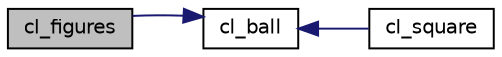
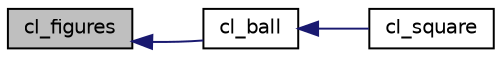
(158, 15) -> (178, 42)
